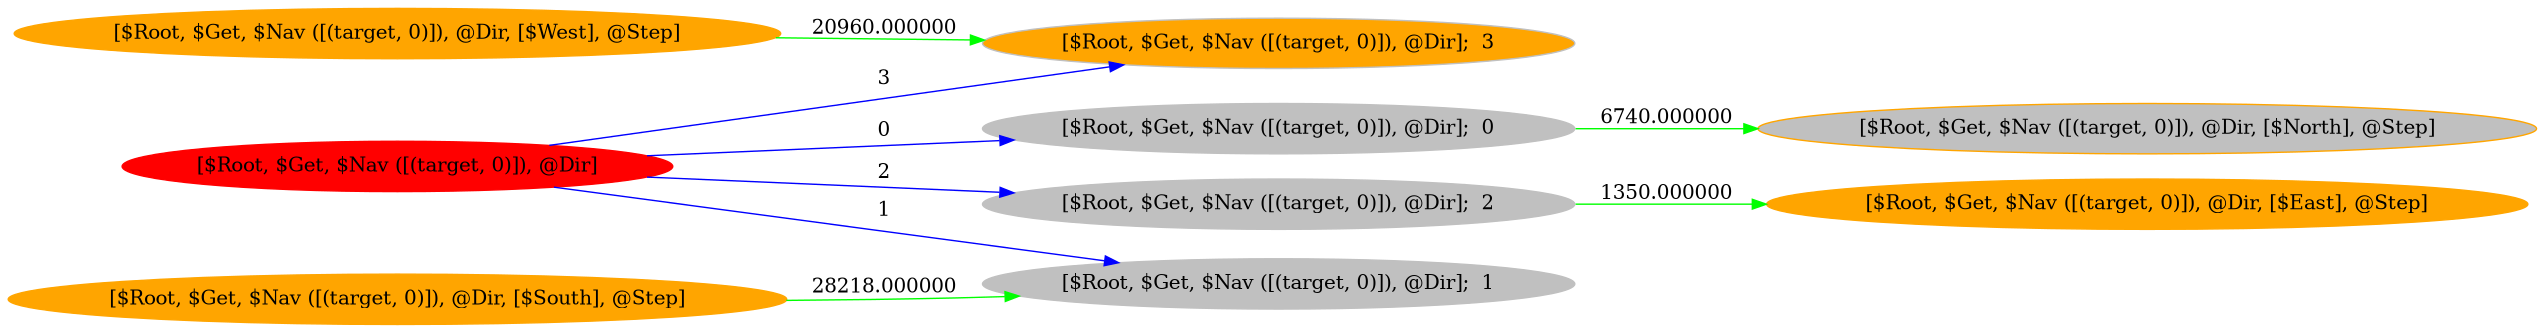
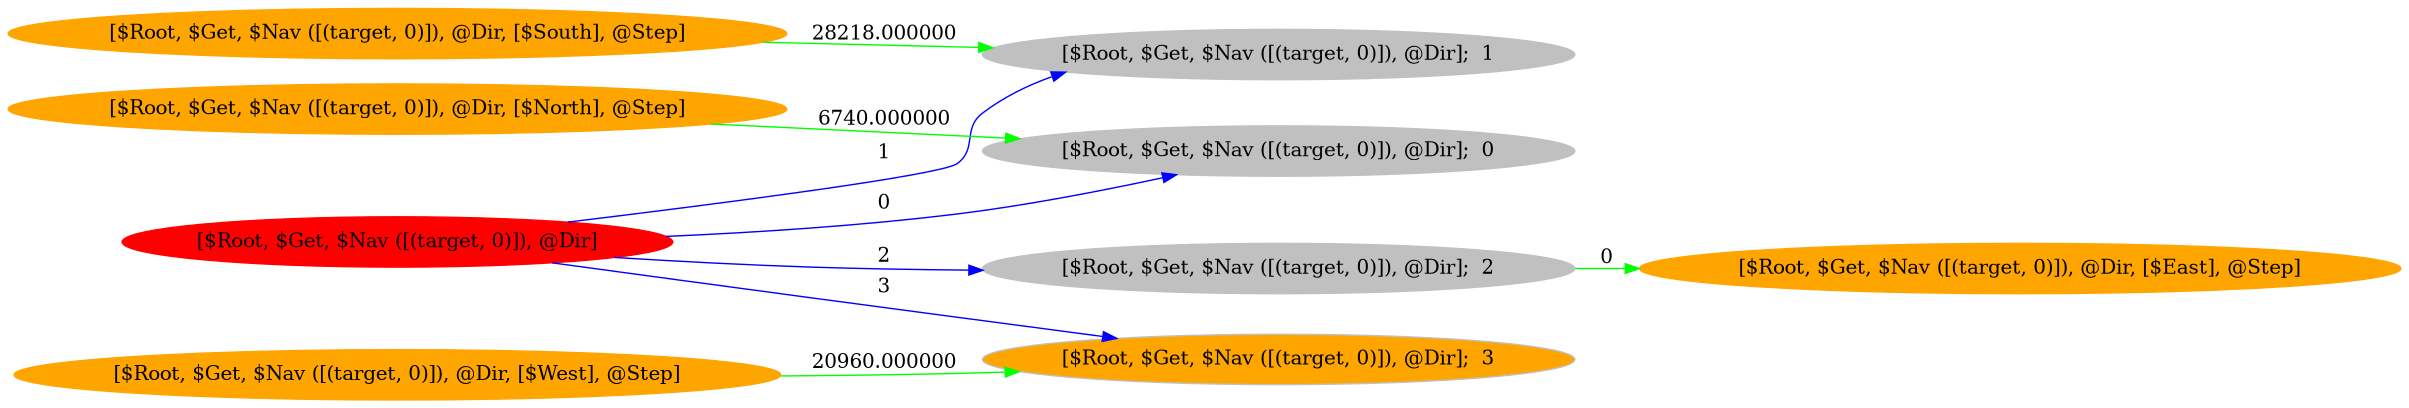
(1660, 129) -> (858, 131)
(2147, 129) -> (397, 109)
(1667, 194) -> (1607, 258)
